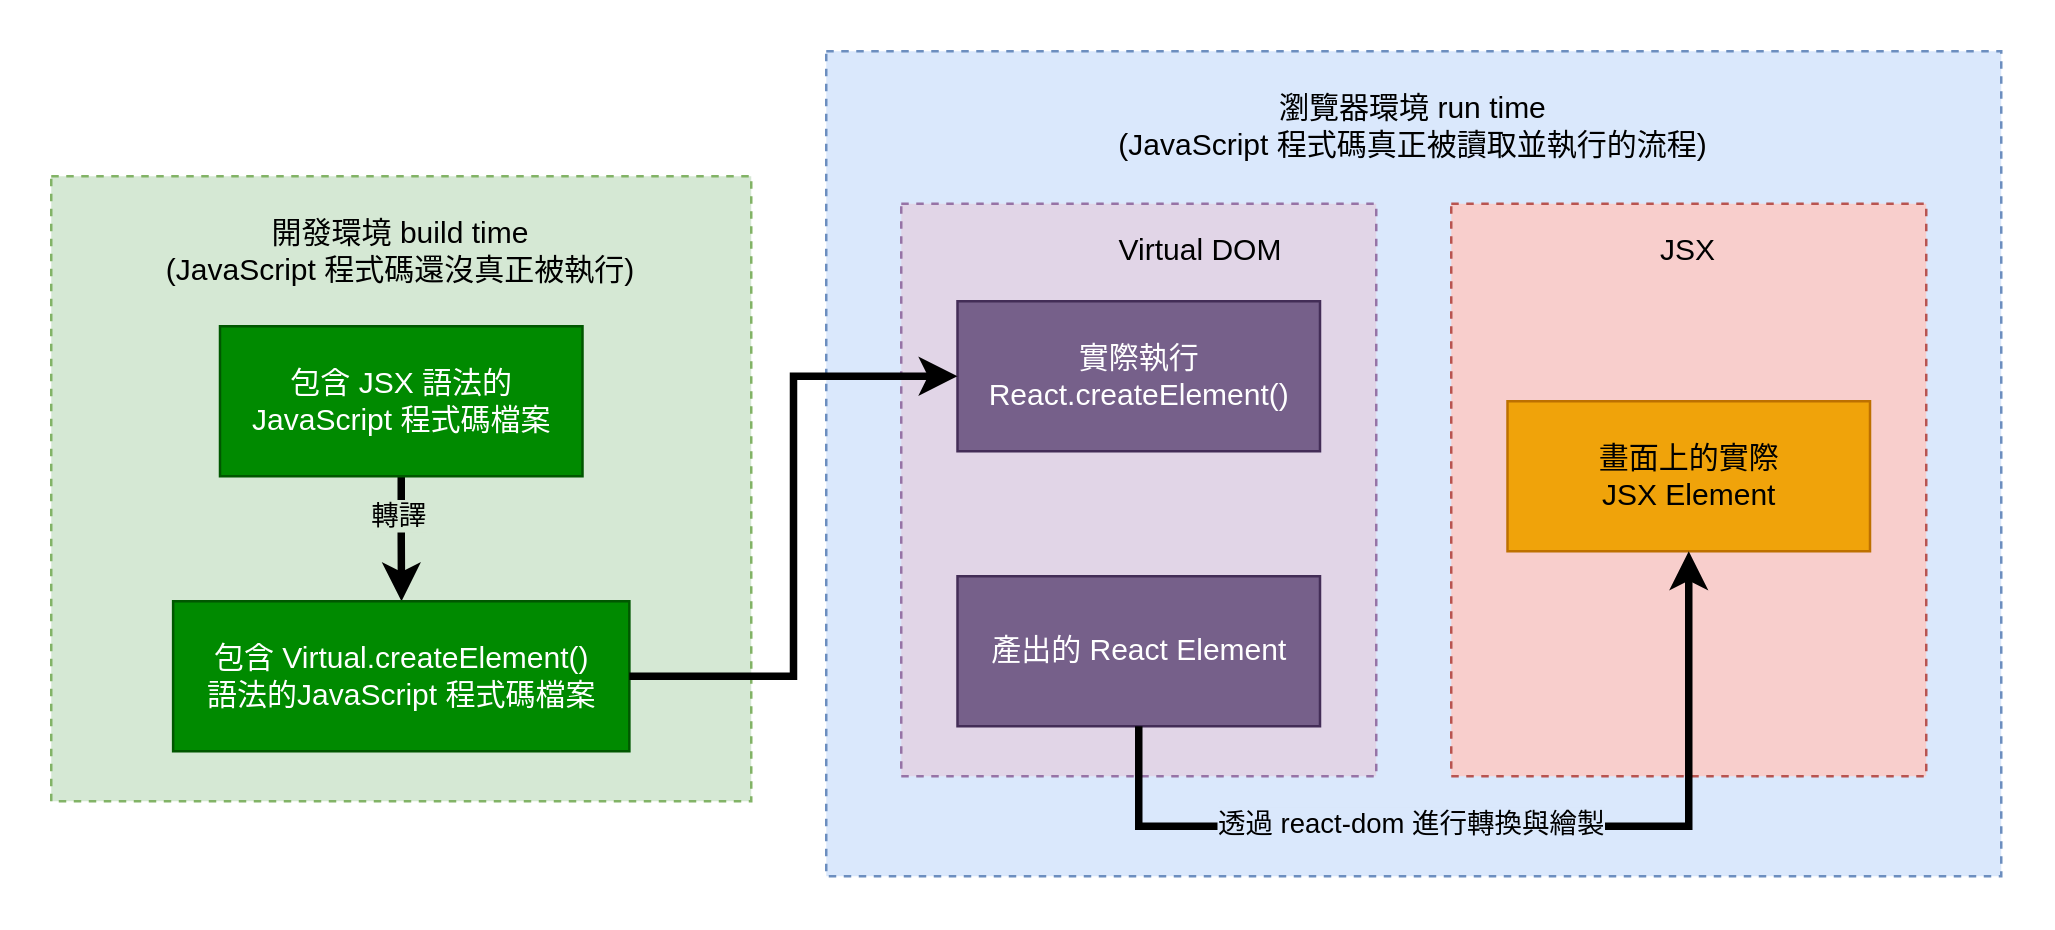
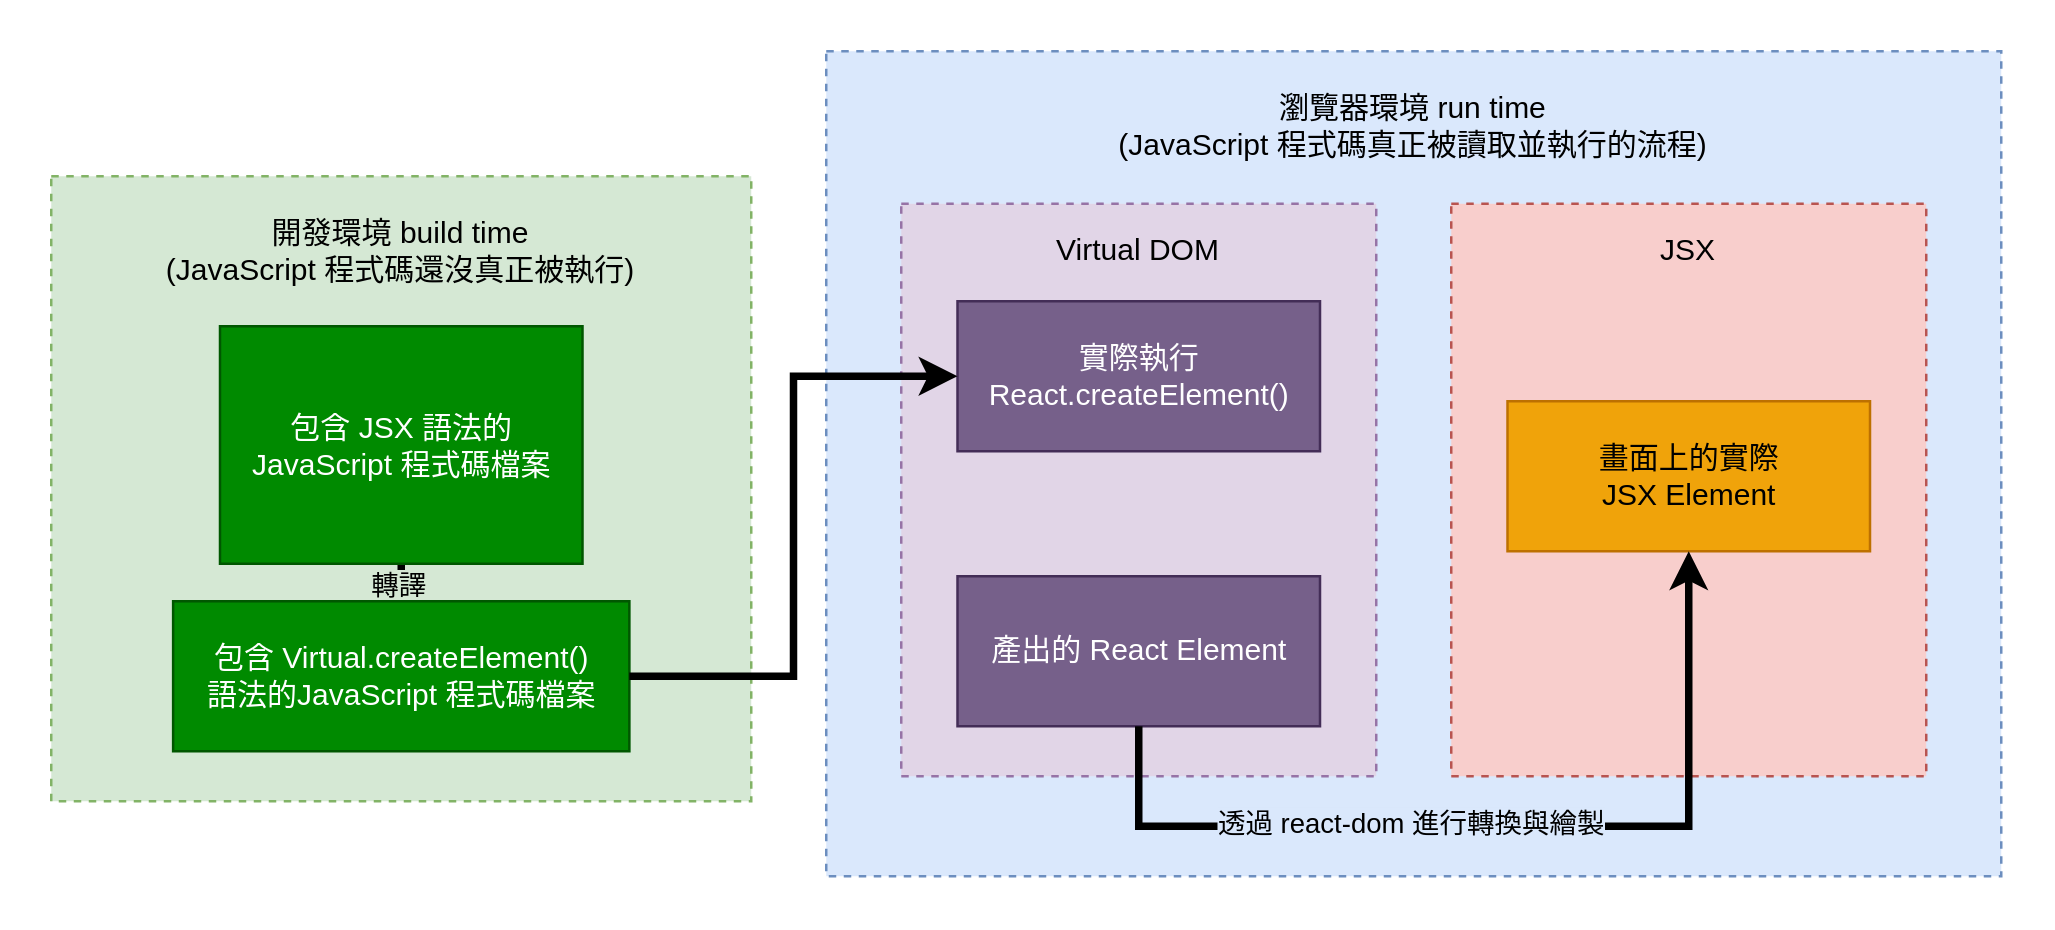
(1201, 251) -> (1139, 251)
(401, 401) -> (401, 445)
